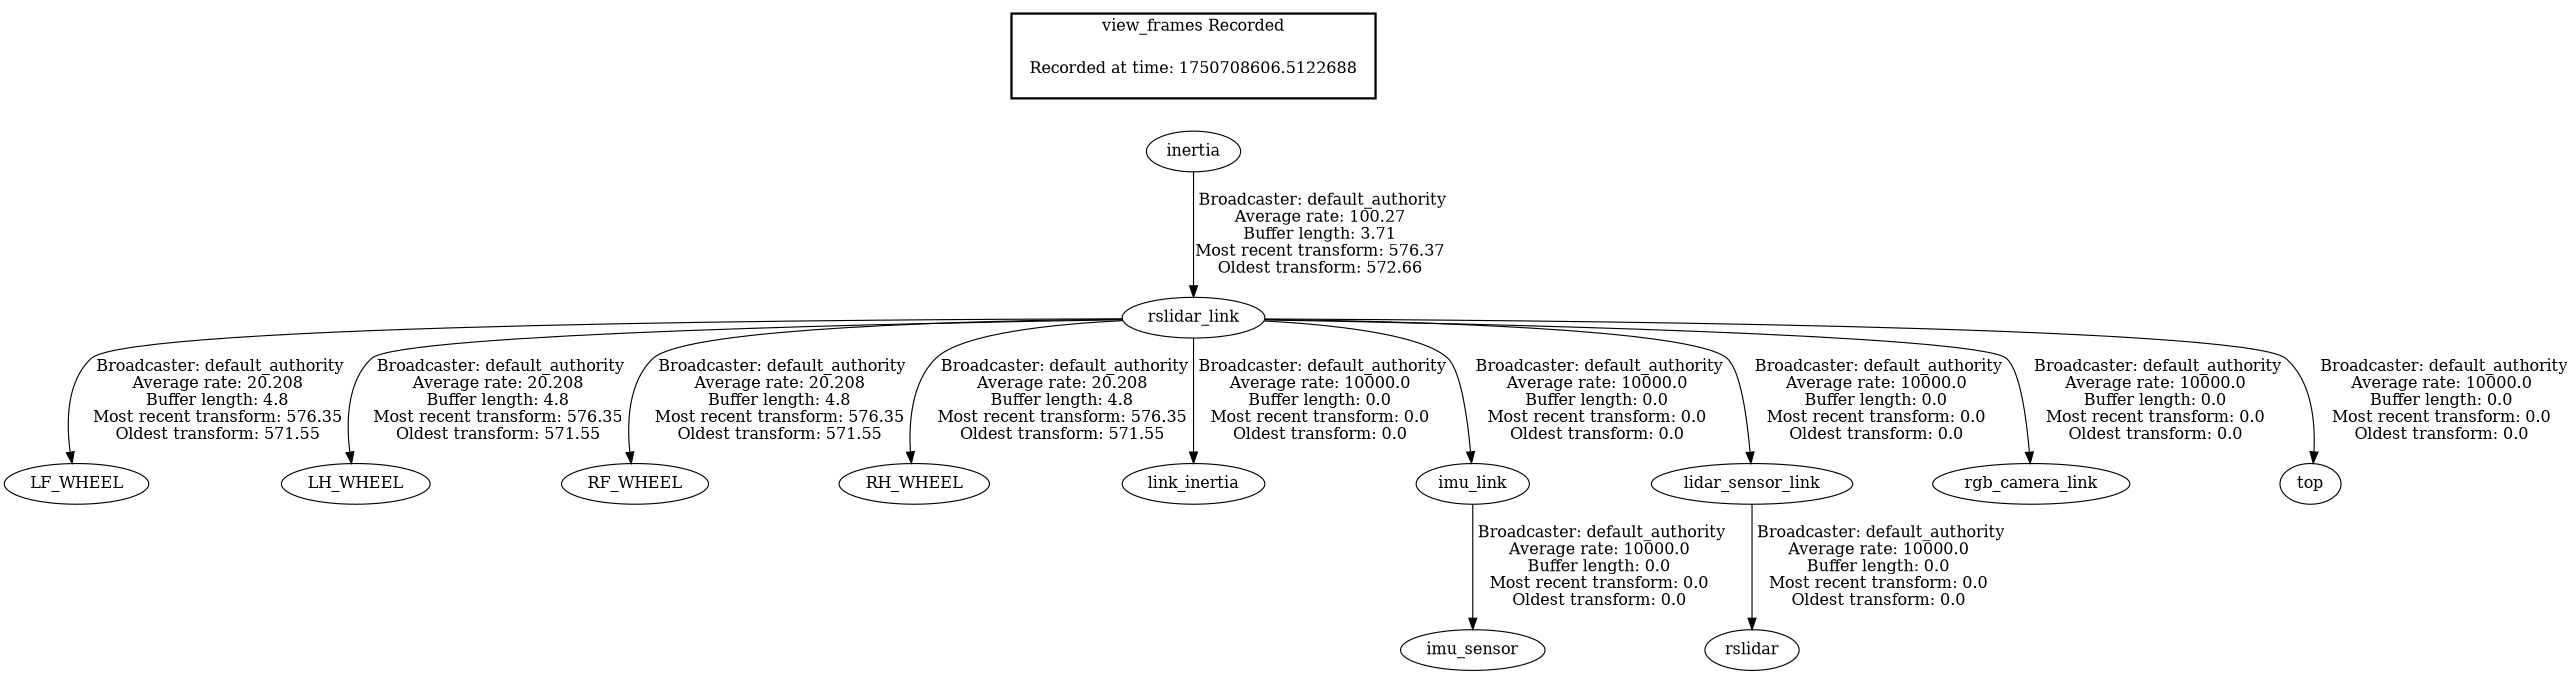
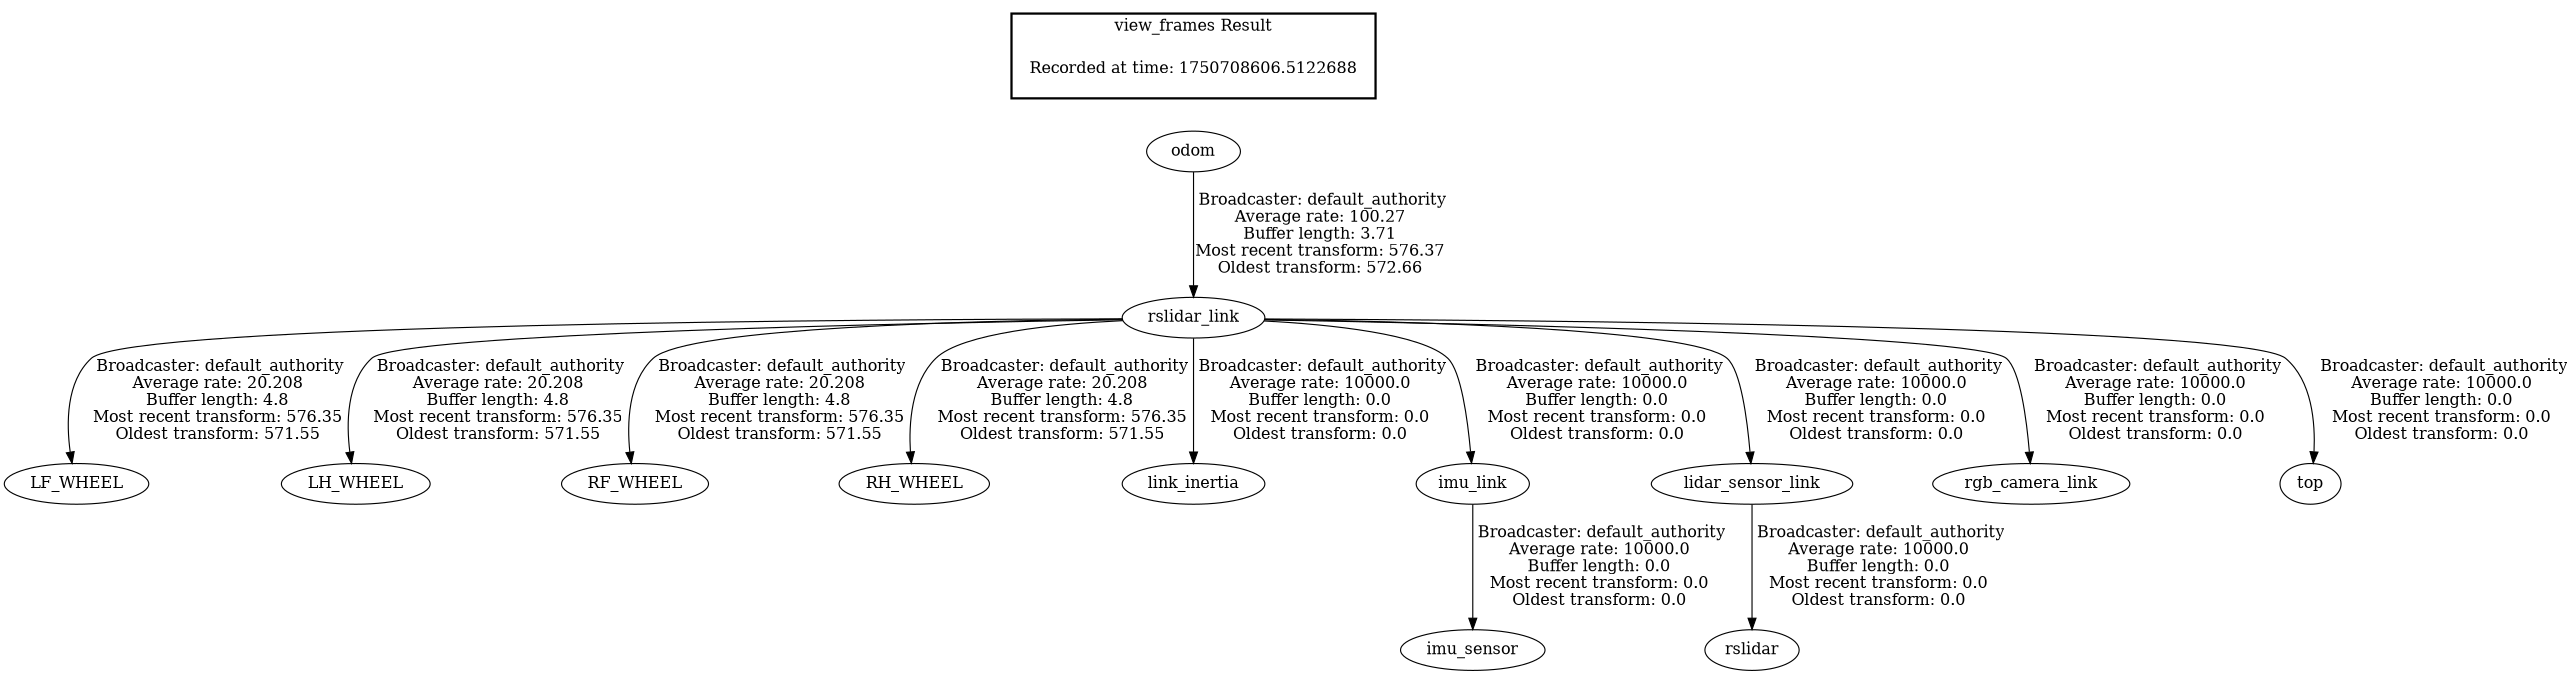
(1194, 27) -> (1194, 27)
(1194, 151) -> (1194, 151)
